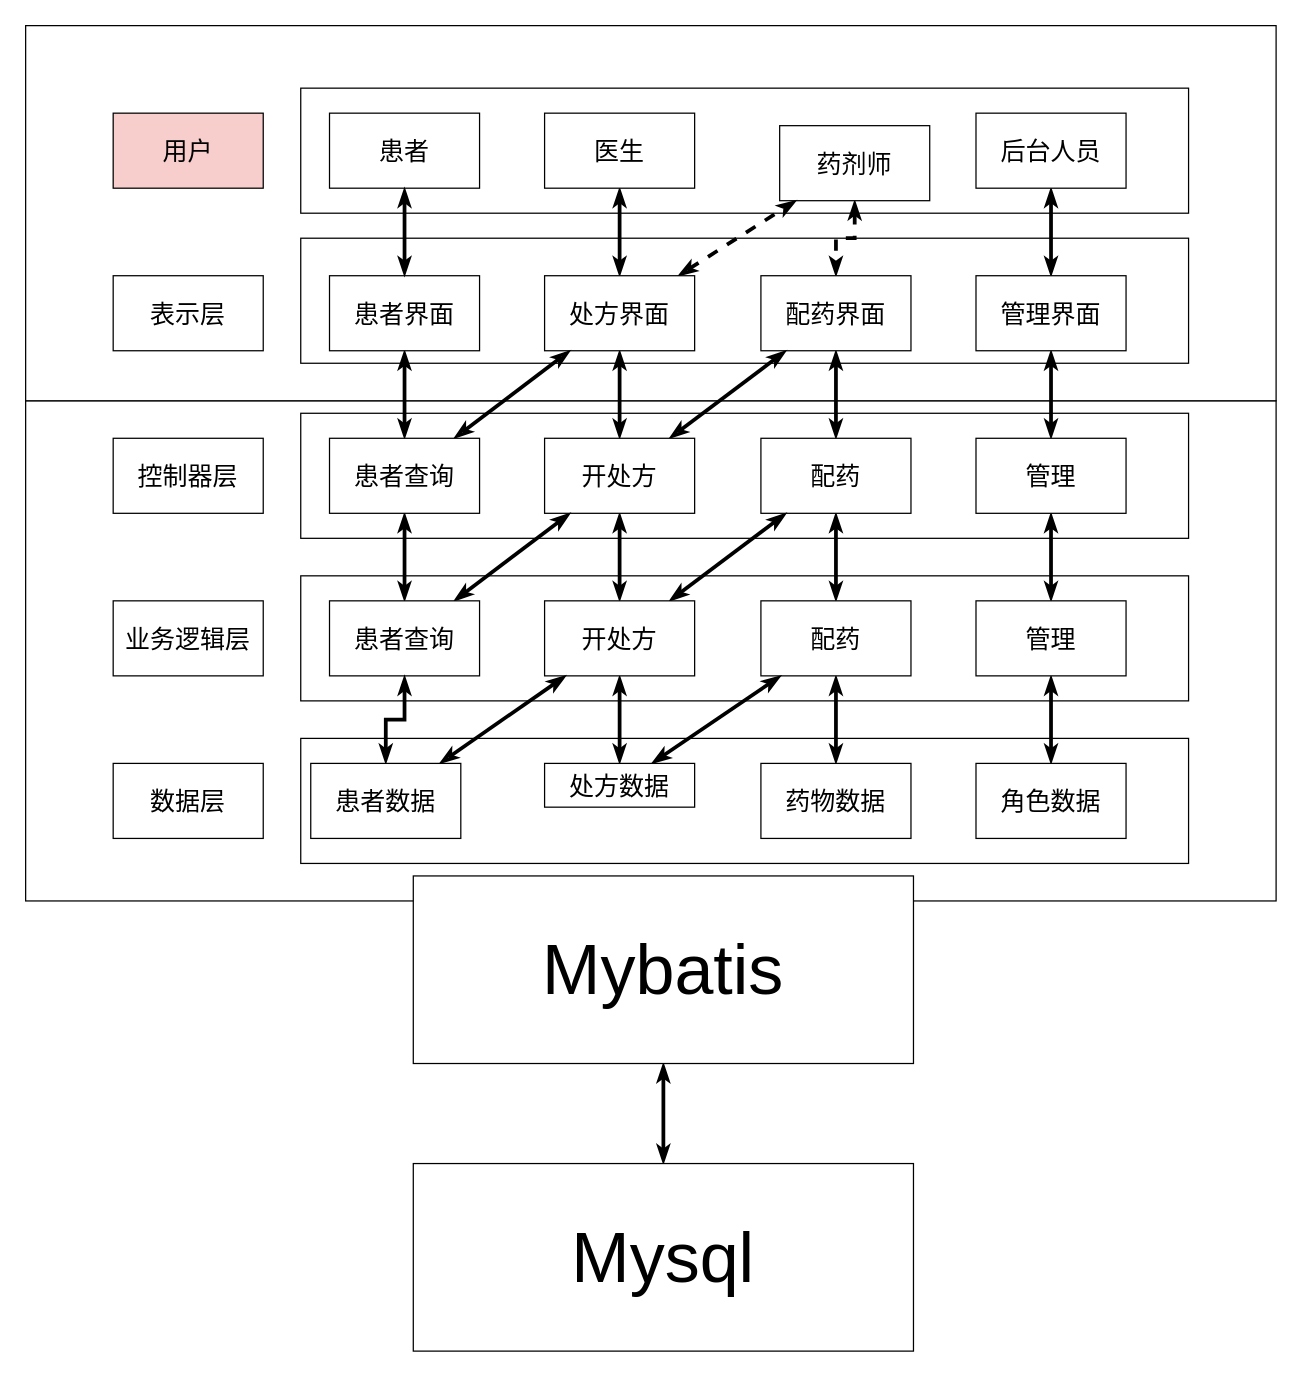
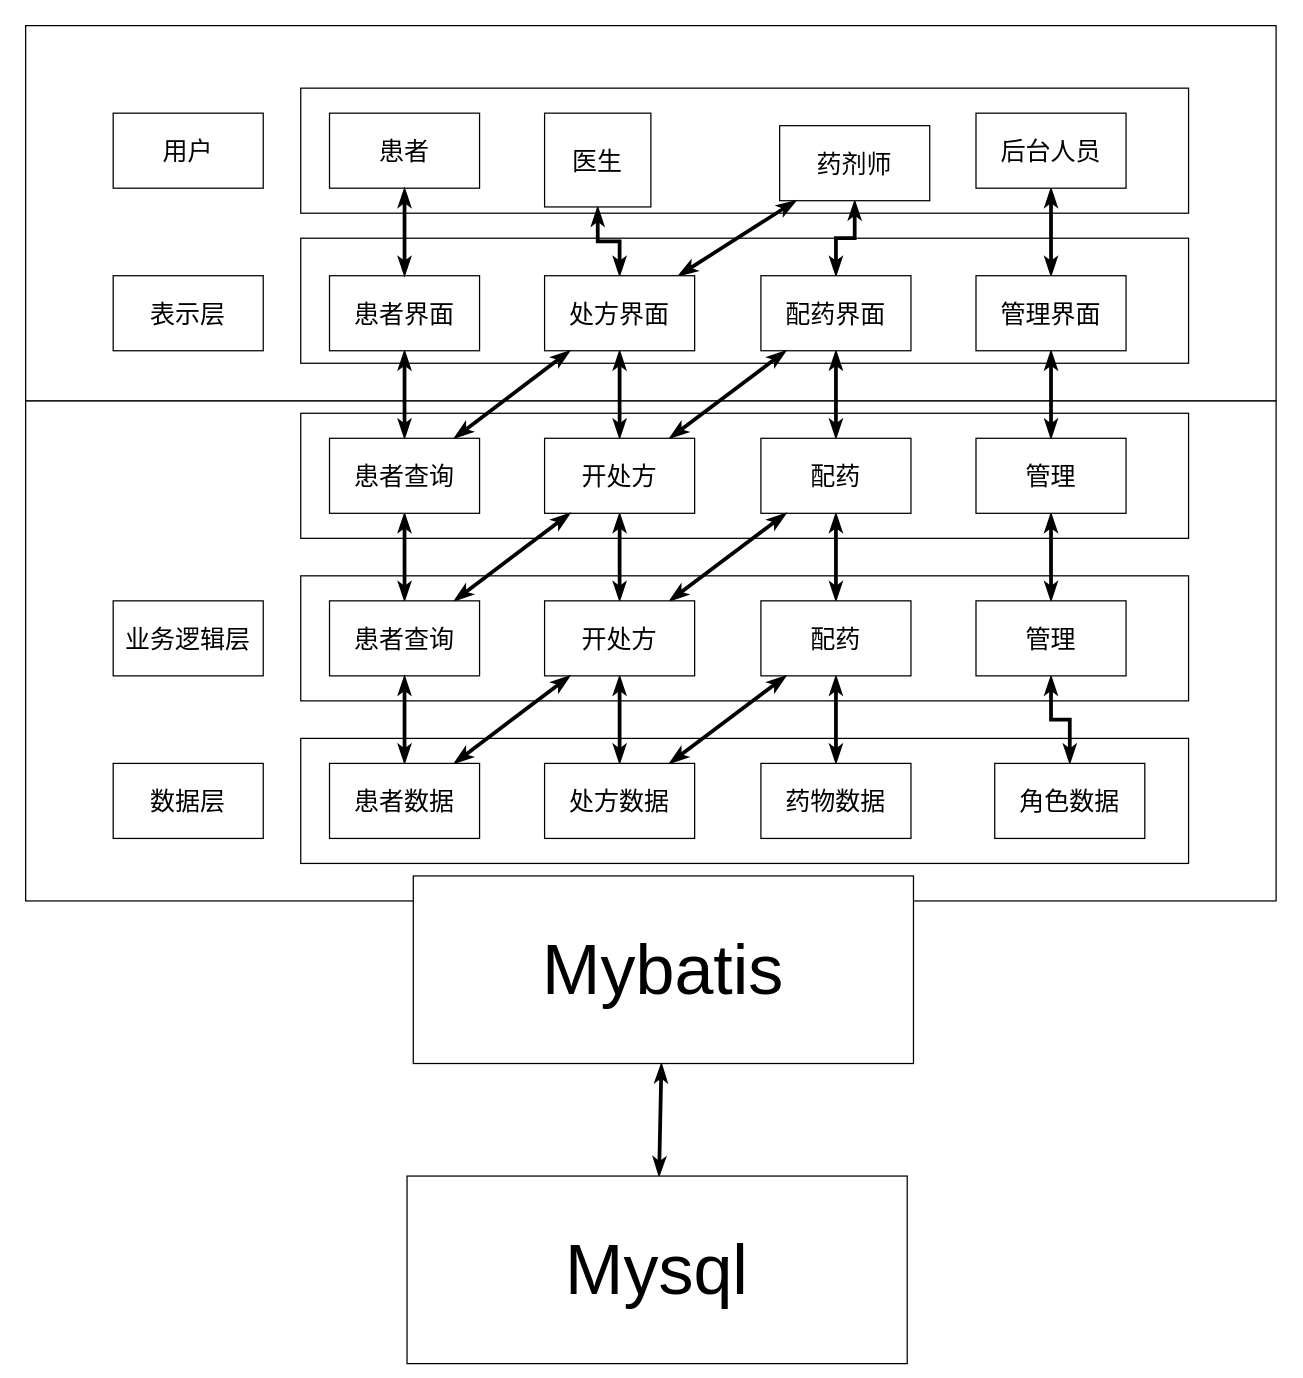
(188, 151) -> (188, 151)
(619, 151) -> (598, 160)
(854, 230) -> (854, 230)
(740, 236) -> (740, 236)
(188, 476) -> none
(619, 785) -> (619, 801)
(386, 801) -> (404, 801)
(1051, 801) -> (1069, 801)
(663, 1257) -> (657, 1269)
